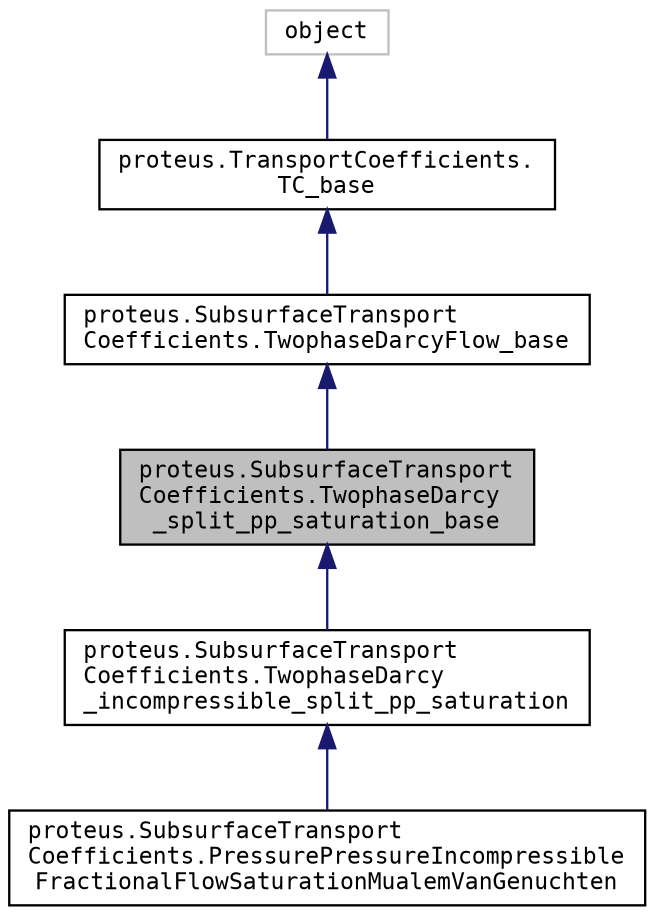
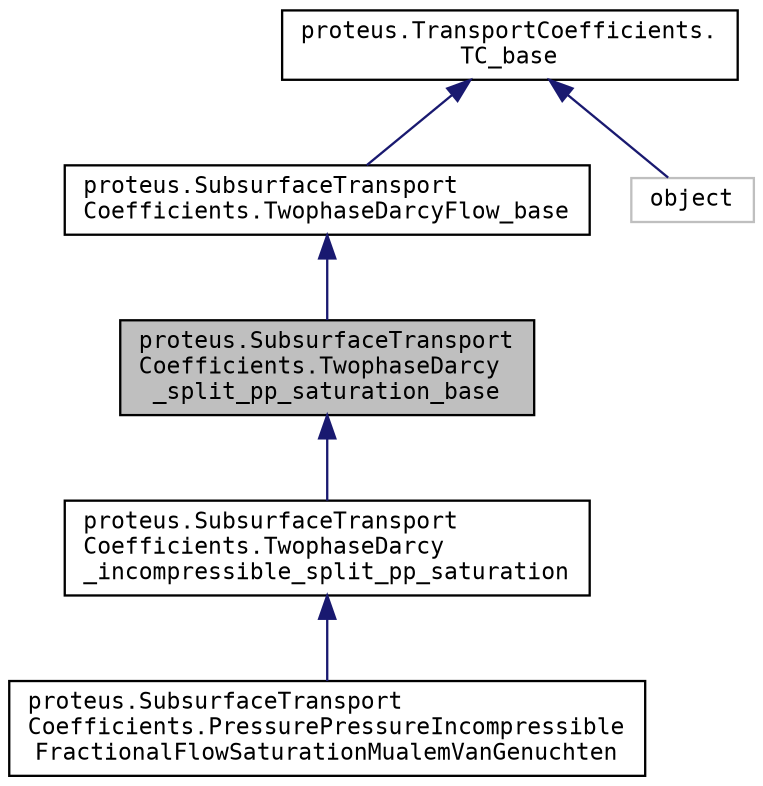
(327, 109) -> (618, 136)
